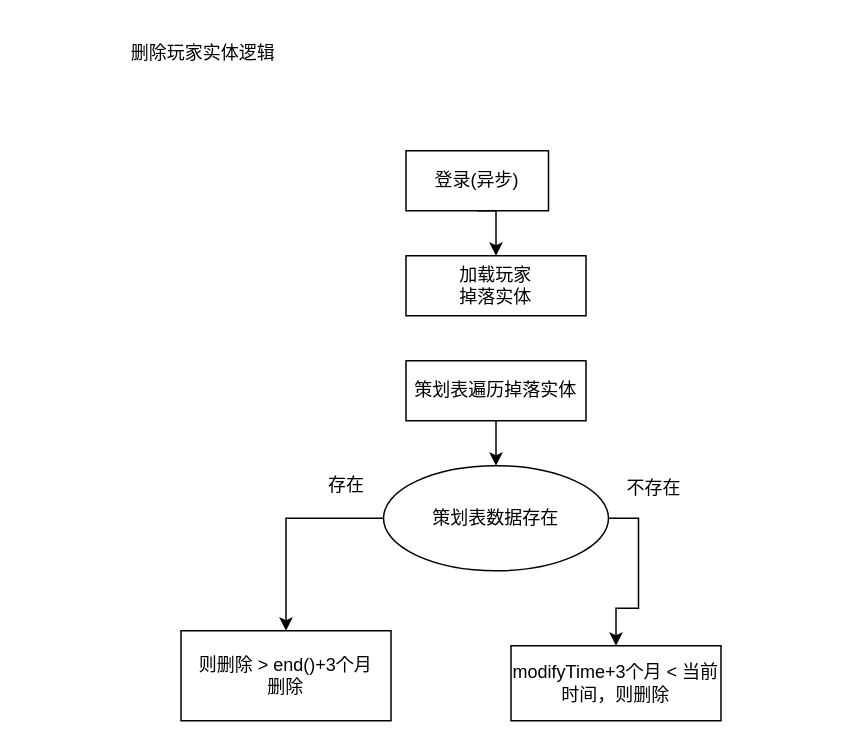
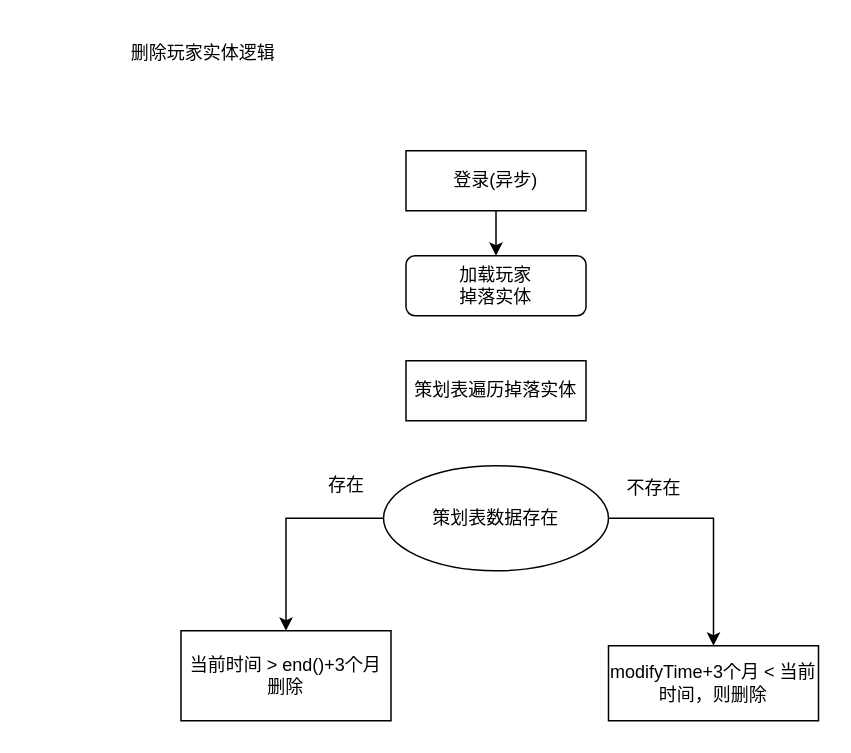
(477, 181) -> (496, 181)
(496, 286) -> (496, 286)
(496, 449) -> none
(286, 676) -> (286, 676)
(616, 683) -> (713, 683)
